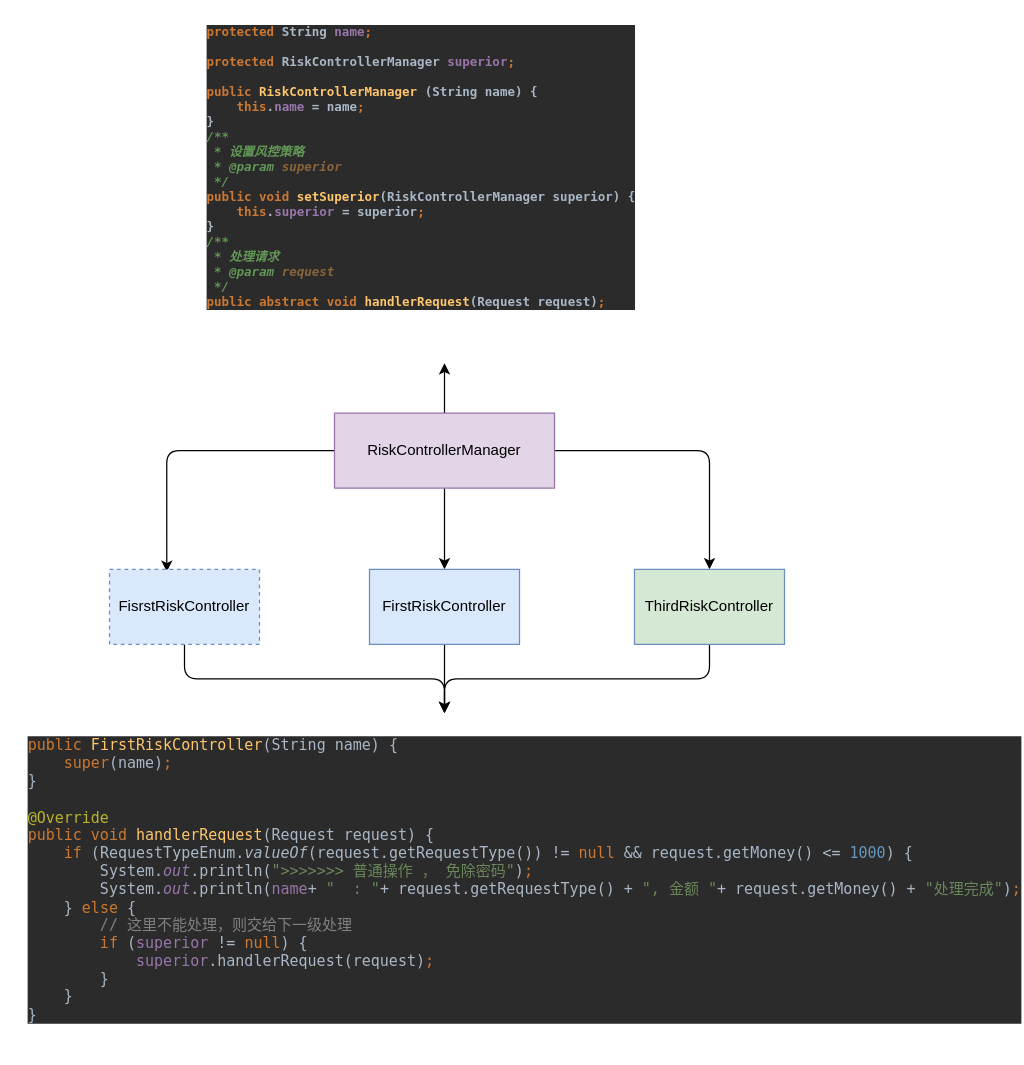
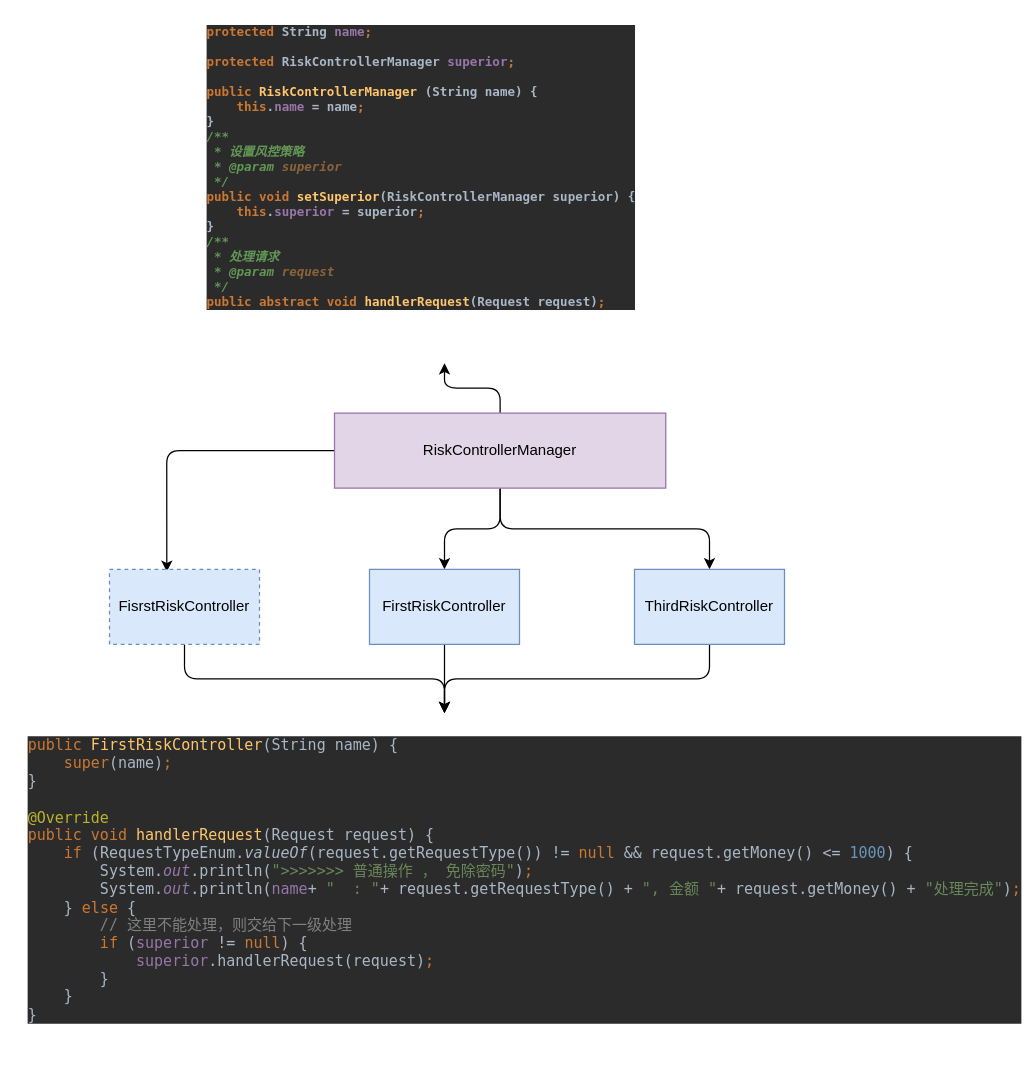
(444, 451) -> (500, 451)
(709, 607) -> (709, 607)
